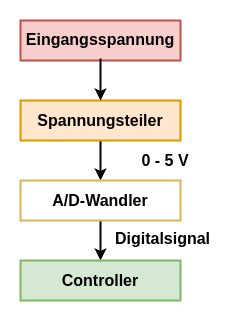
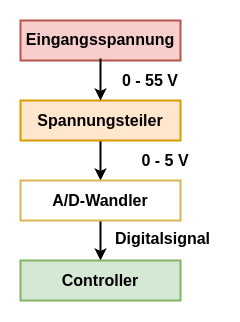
none -> (151, 81)
